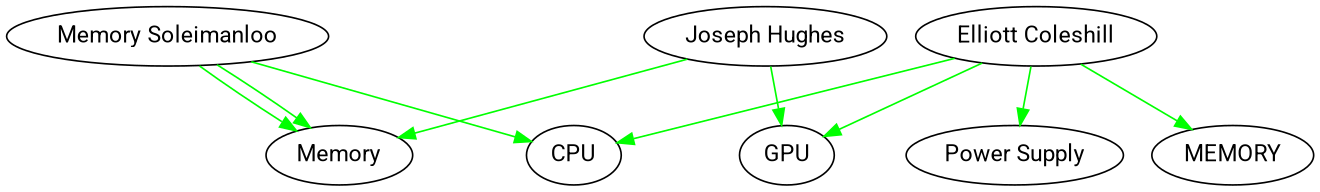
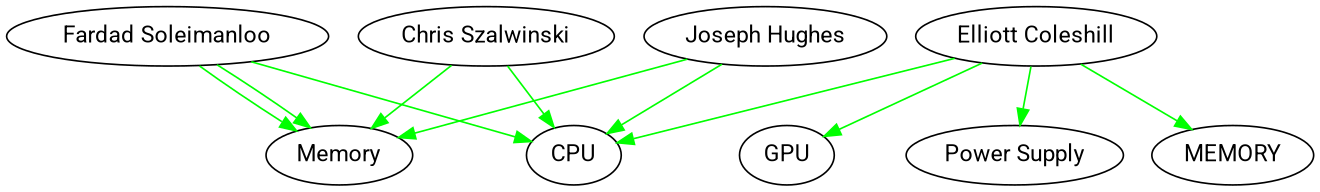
(168, 36) -> (168, 36)
none -> (486, 36)
(775, 88) -> (672, 95)
